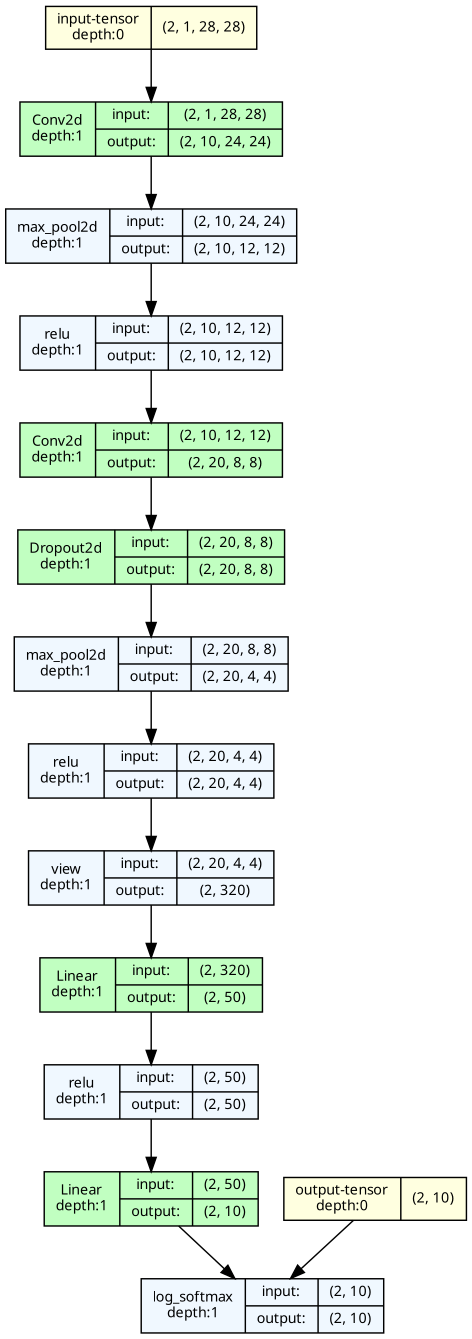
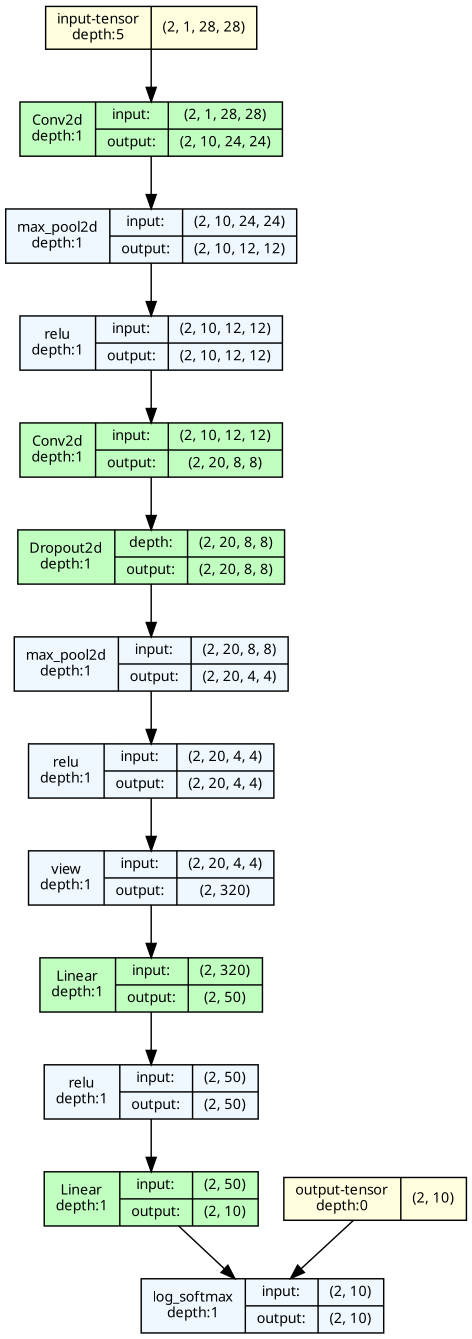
(98, 35) -> (98, 35)
(151, 543) -> (151, 543)
